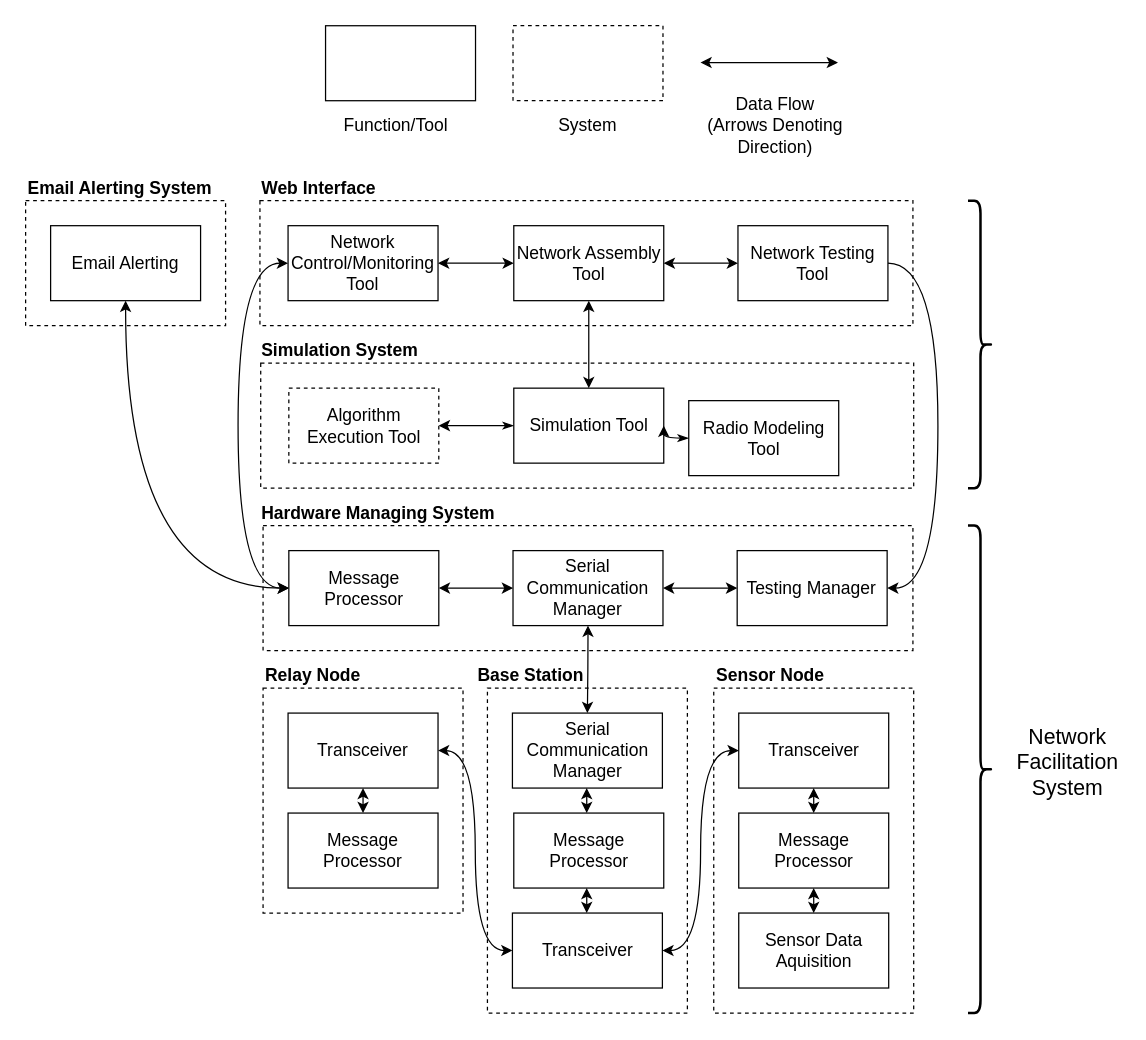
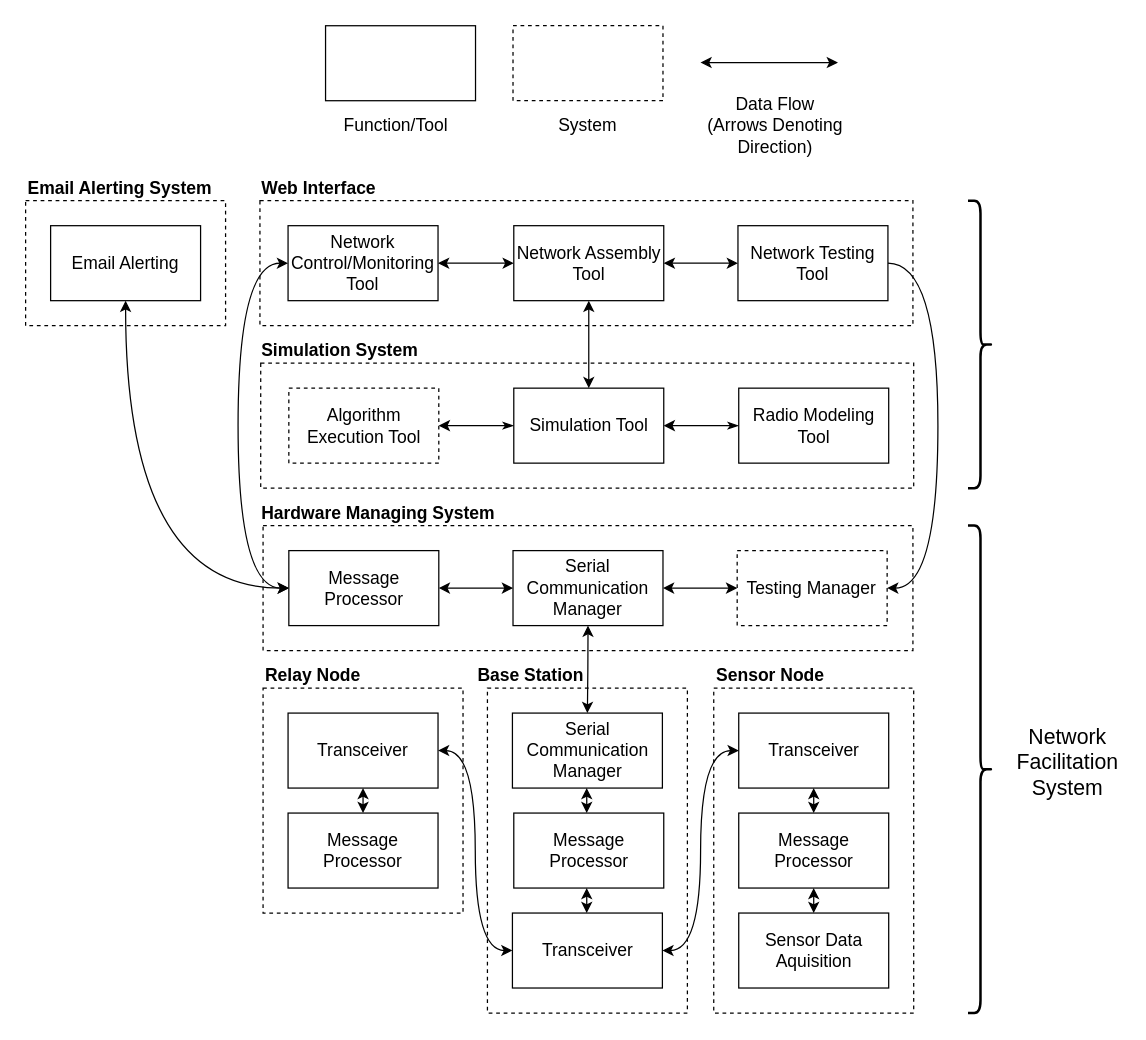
(764, 438) -> (814, 426)
(812, 588) -> (812, 588)
